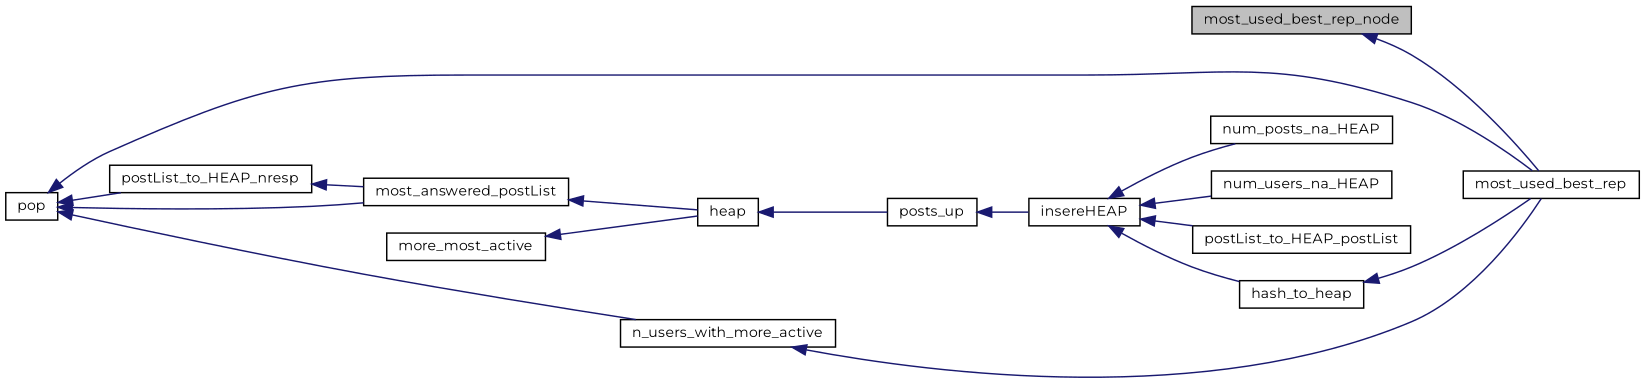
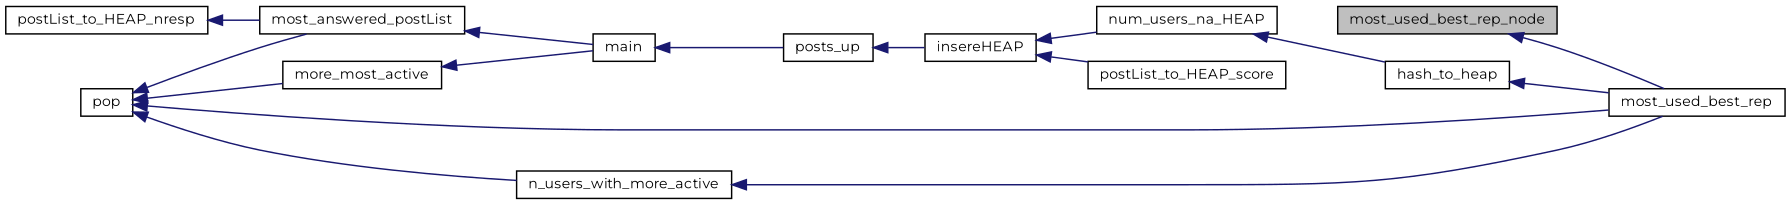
(1302, 130) -> none
(97, 196) -> (215, 91)
(728, 212) -> (624, 48)
(1302, 240) -> (1187, 75)
(1179, 262) -> (1326, 50)
